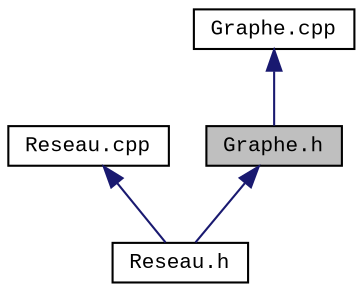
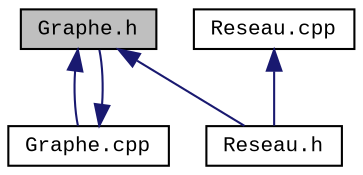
none -> (75, 98)
